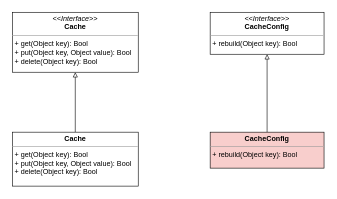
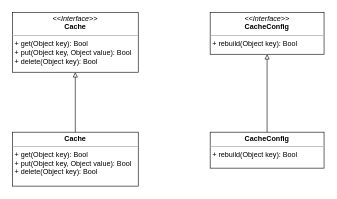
(267, 150) -> (267, 150)
